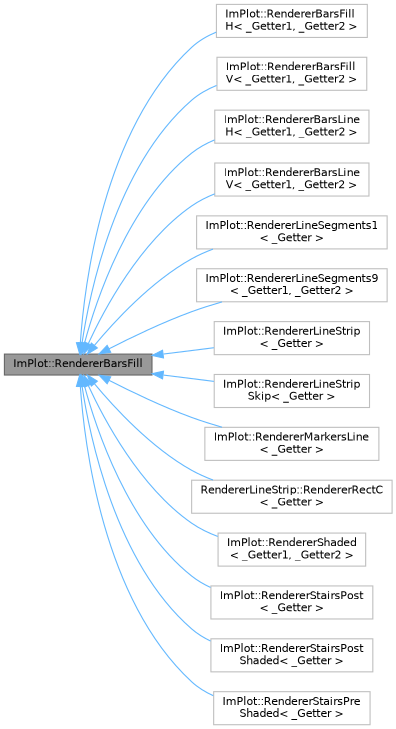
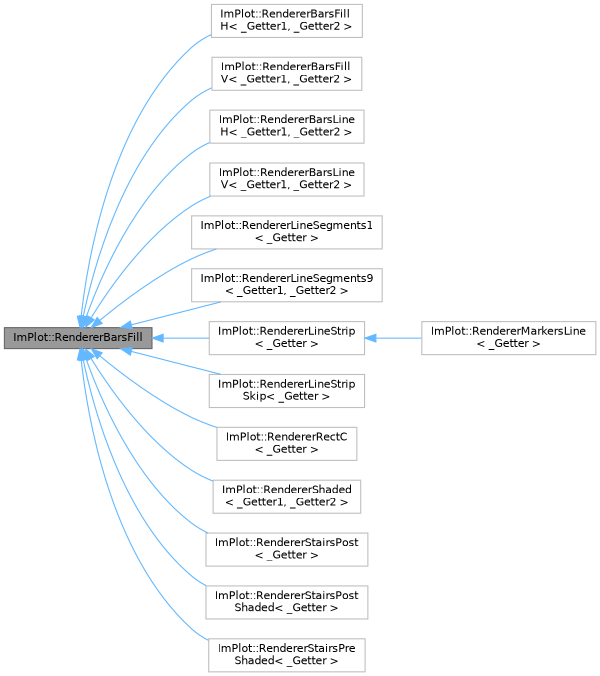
(164, 407) -> (399, 338)
(292, 497) -> (287, 444)
